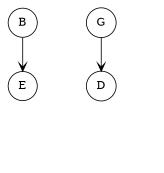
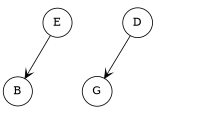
(23, 50) -> (40, 53)
(101, 50) -> (120, 54)
